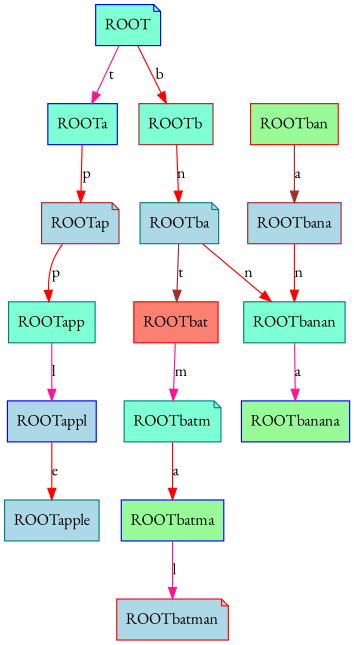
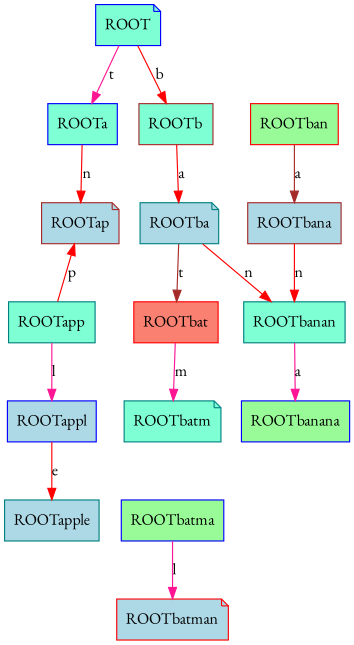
(87, 174) -> (87, 174)
(182, 174) -> (182, 174)
(51, 266) -> (64, 278)
(173, 465) -> none
